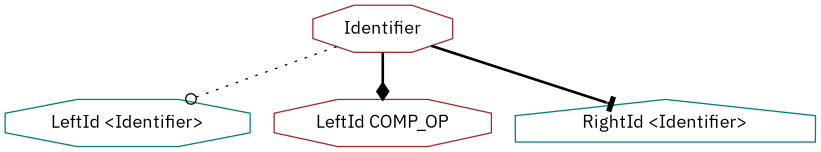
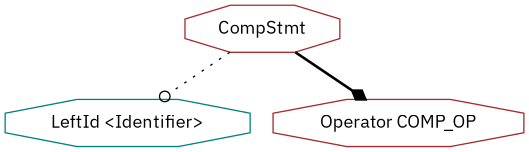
(383, 29) -> (262, 29)
(383, 123) -> (398, 123)
(665, 123) -> none
